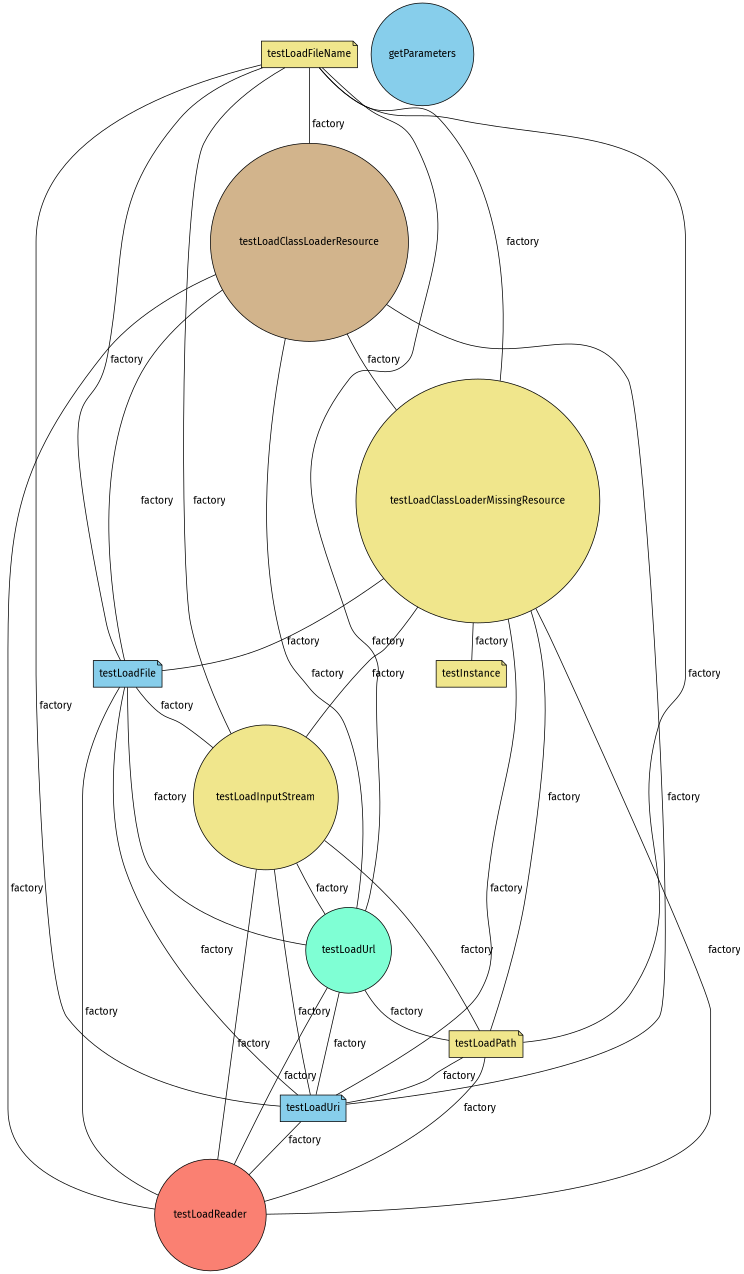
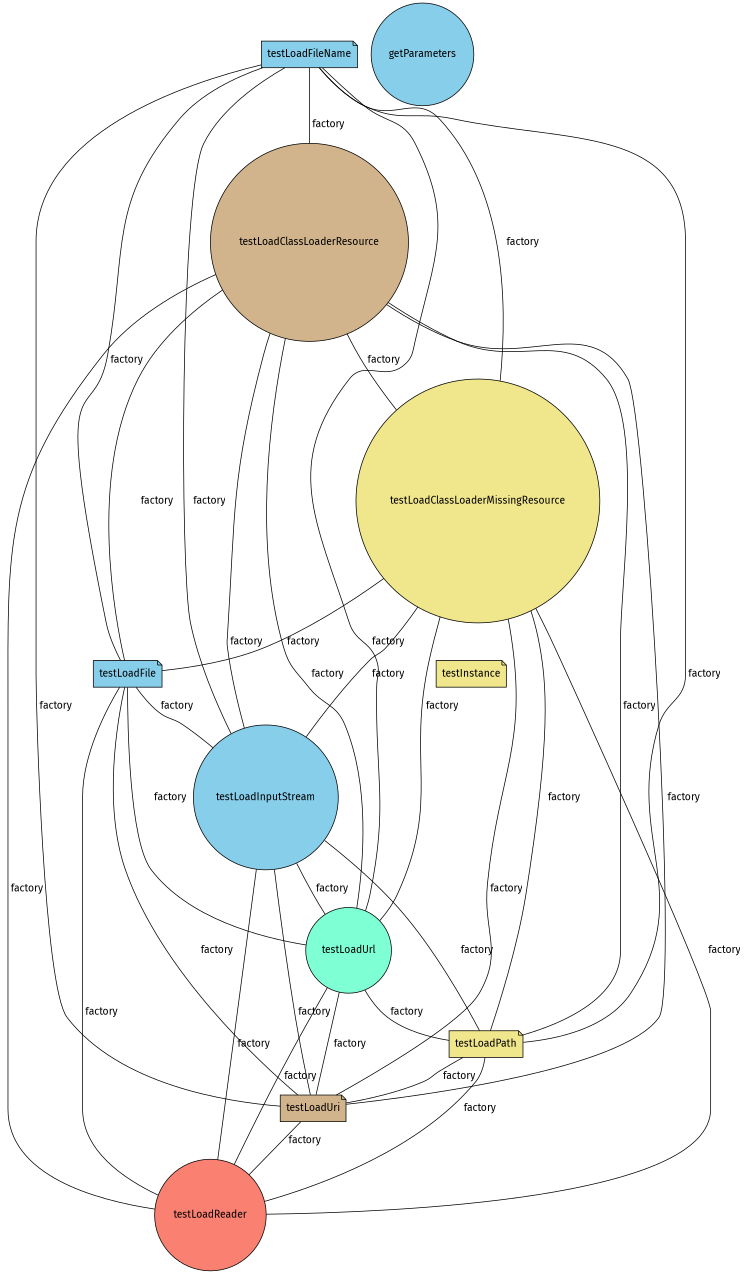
(309, 54) -> (309, 54)
none -> (234, 530)
none -> (622, 612)
(472, 642) -> (421, 772)
(266, 797) -> (266, 797)
(313, 1108) -> (313, 1108)
